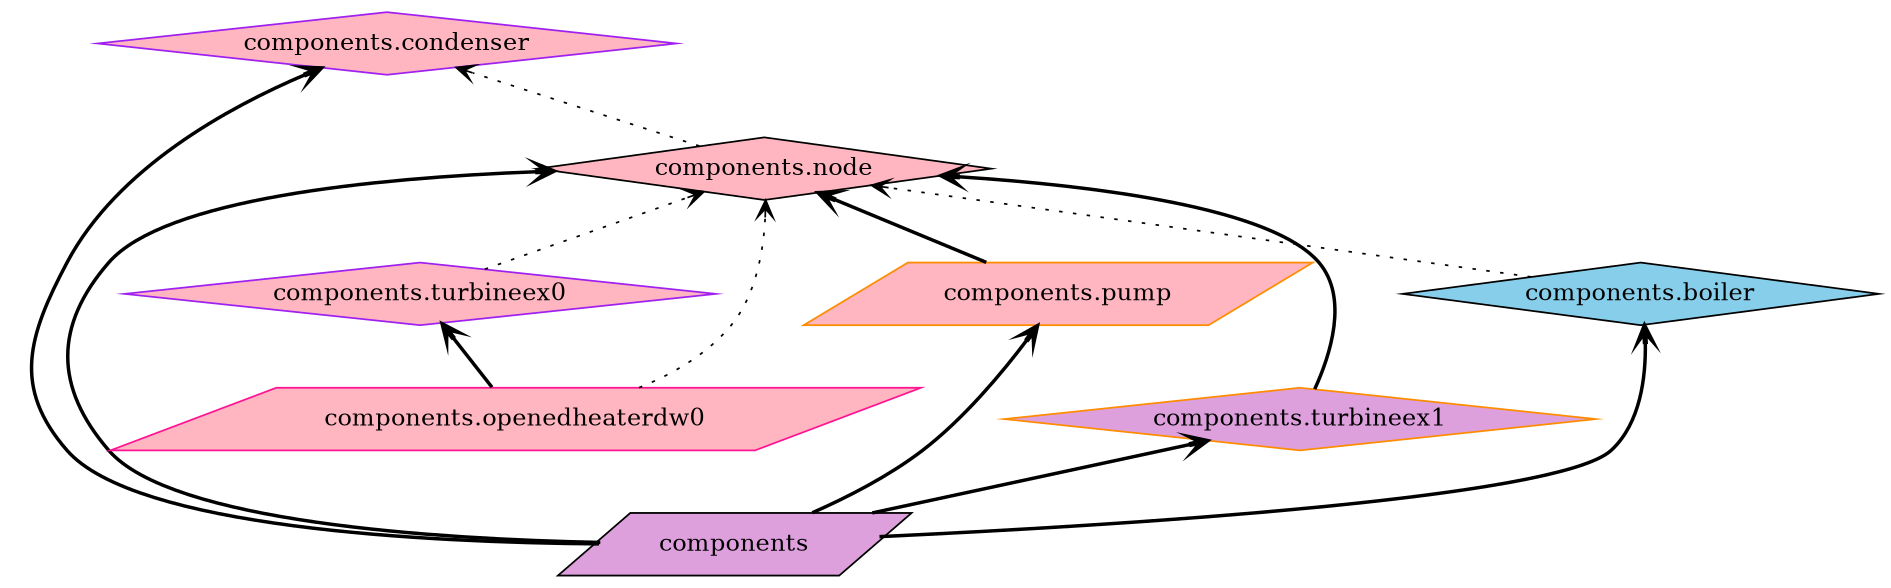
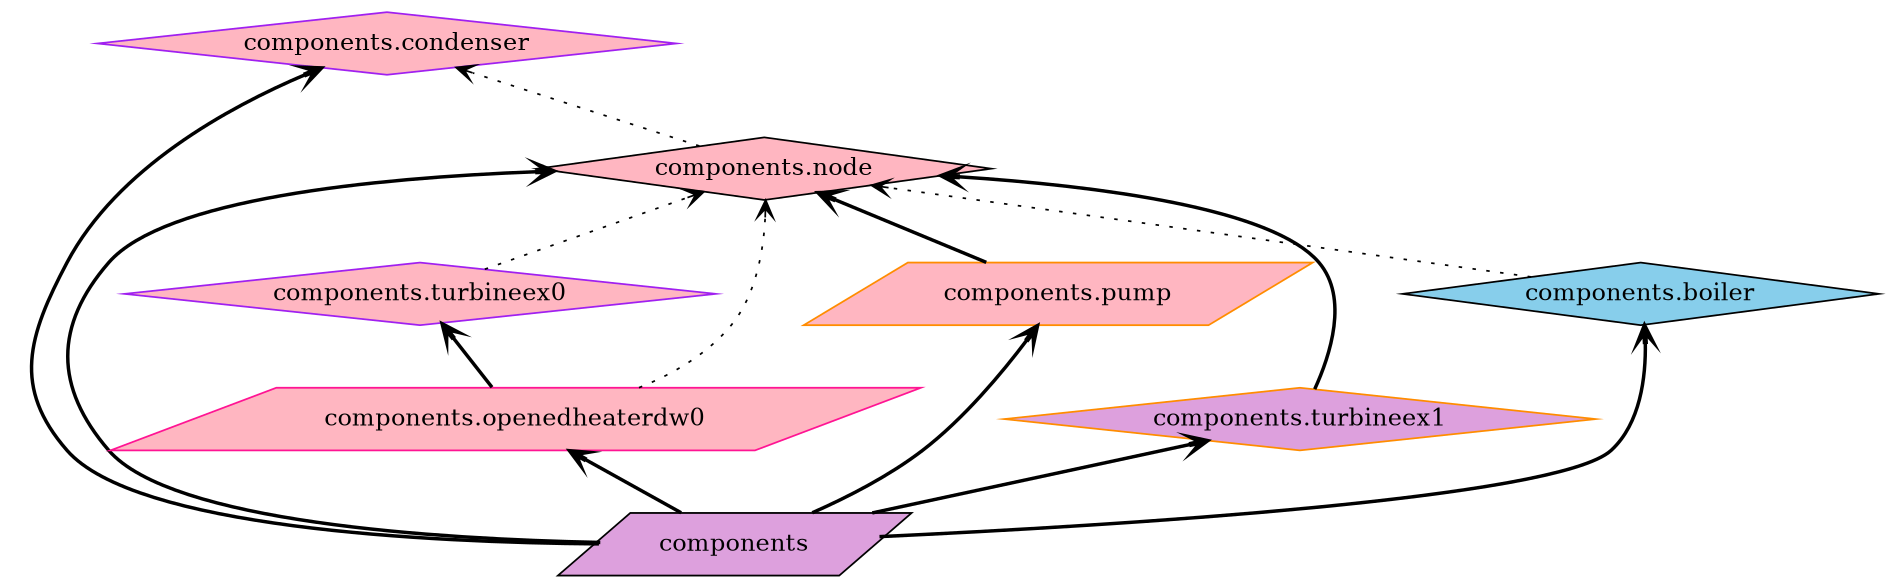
none -> (633, 486)
